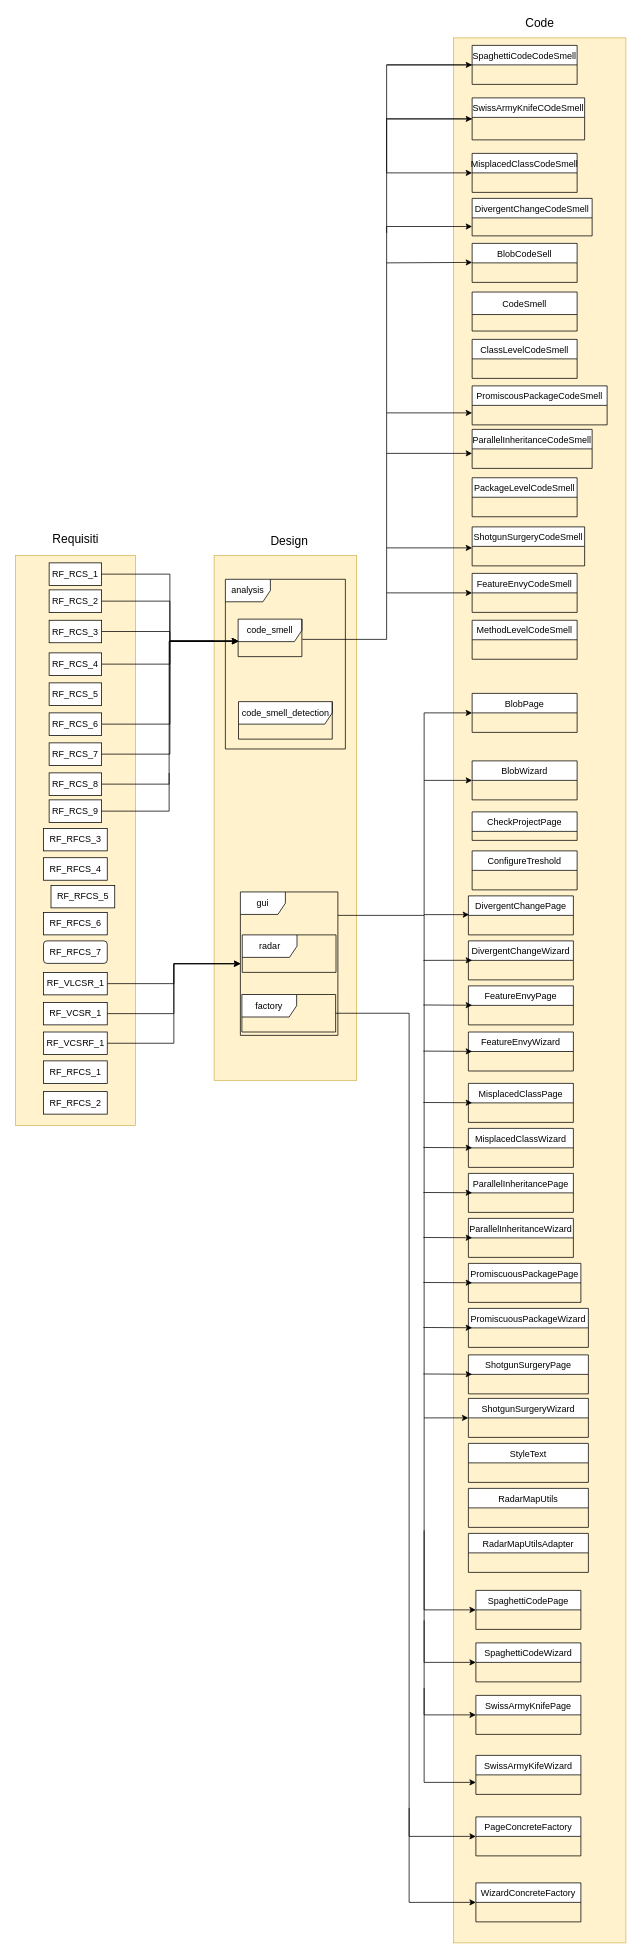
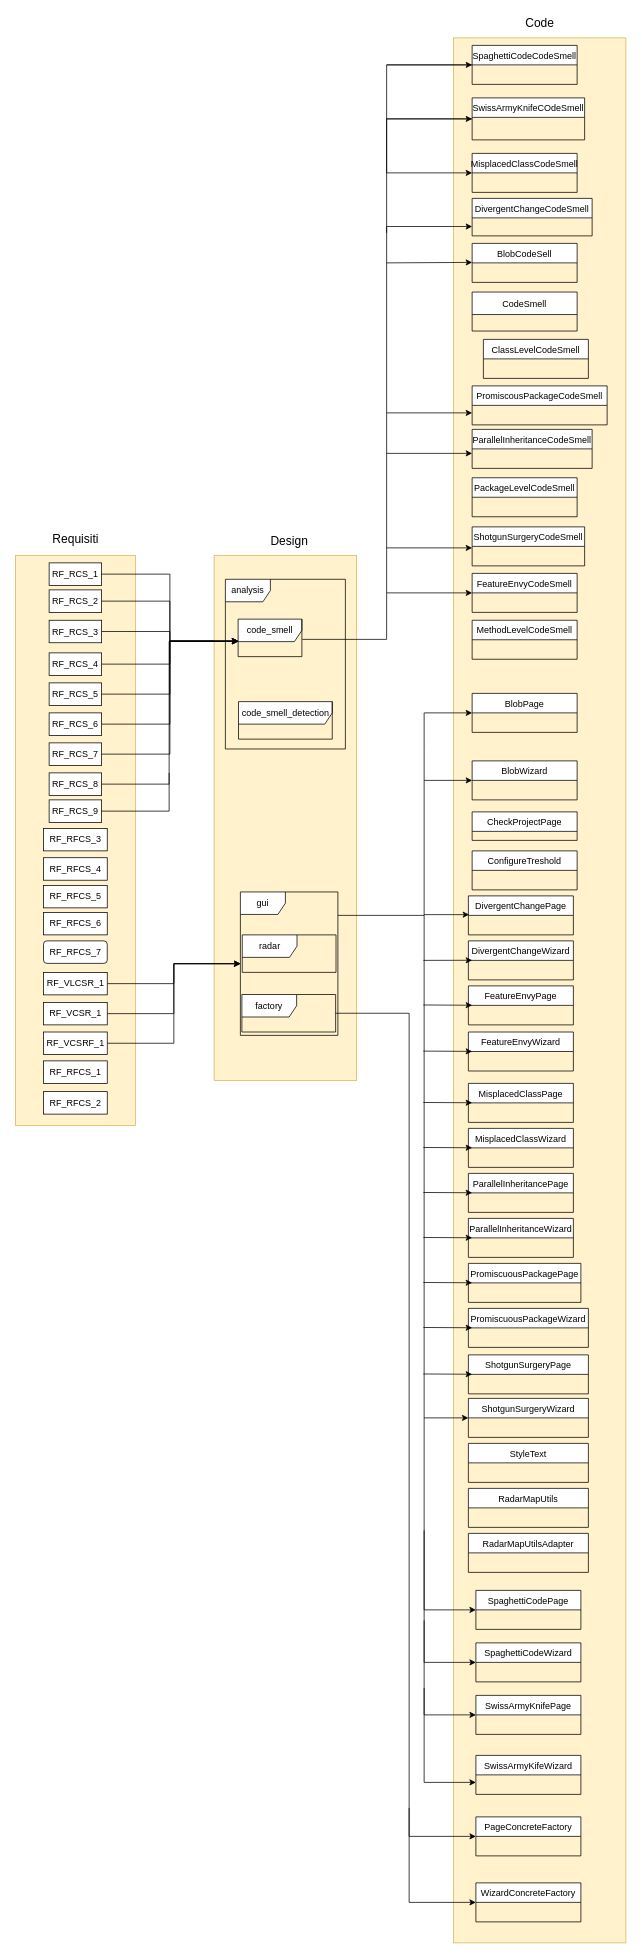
(525, 359) -> (536, 359)
none -> (134, 694)
(83, 897) -> (75, 897)
